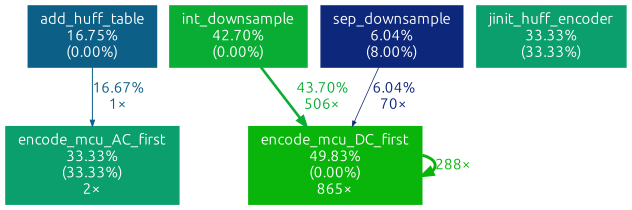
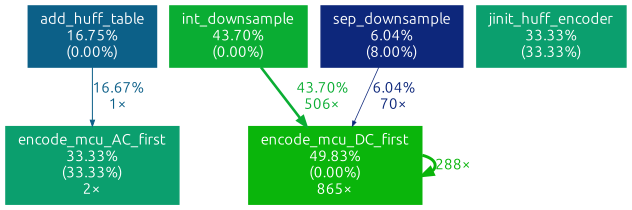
(238, 37) -> (238, 37)
